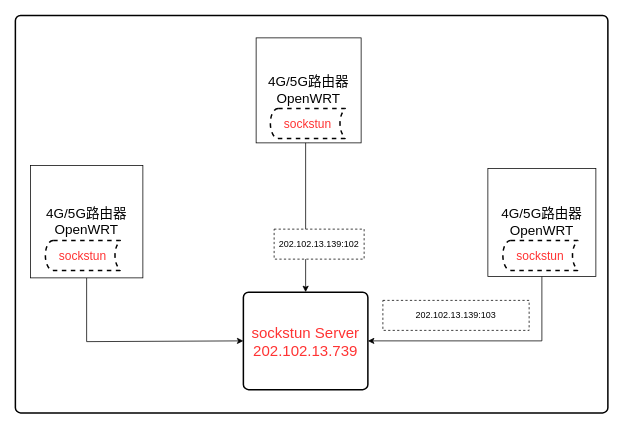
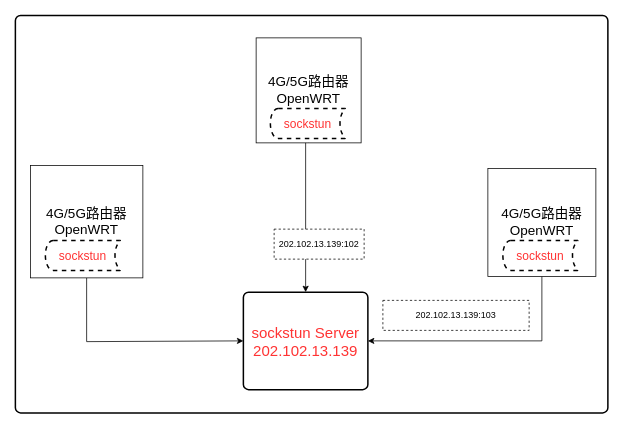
(306, 341) -> (306, 341)
